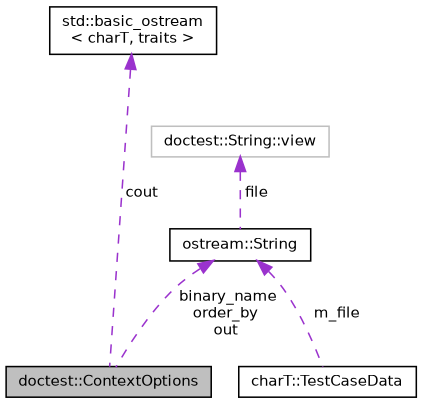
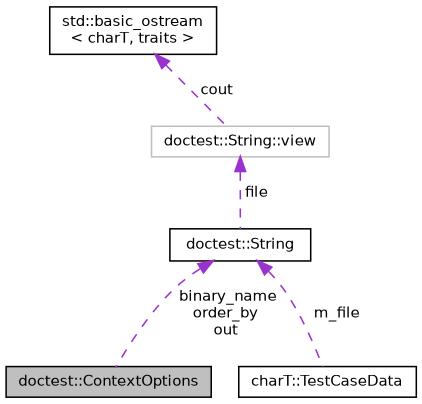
(120, 218) -> (196, 96)
(240, 245) -> (240, 245)
